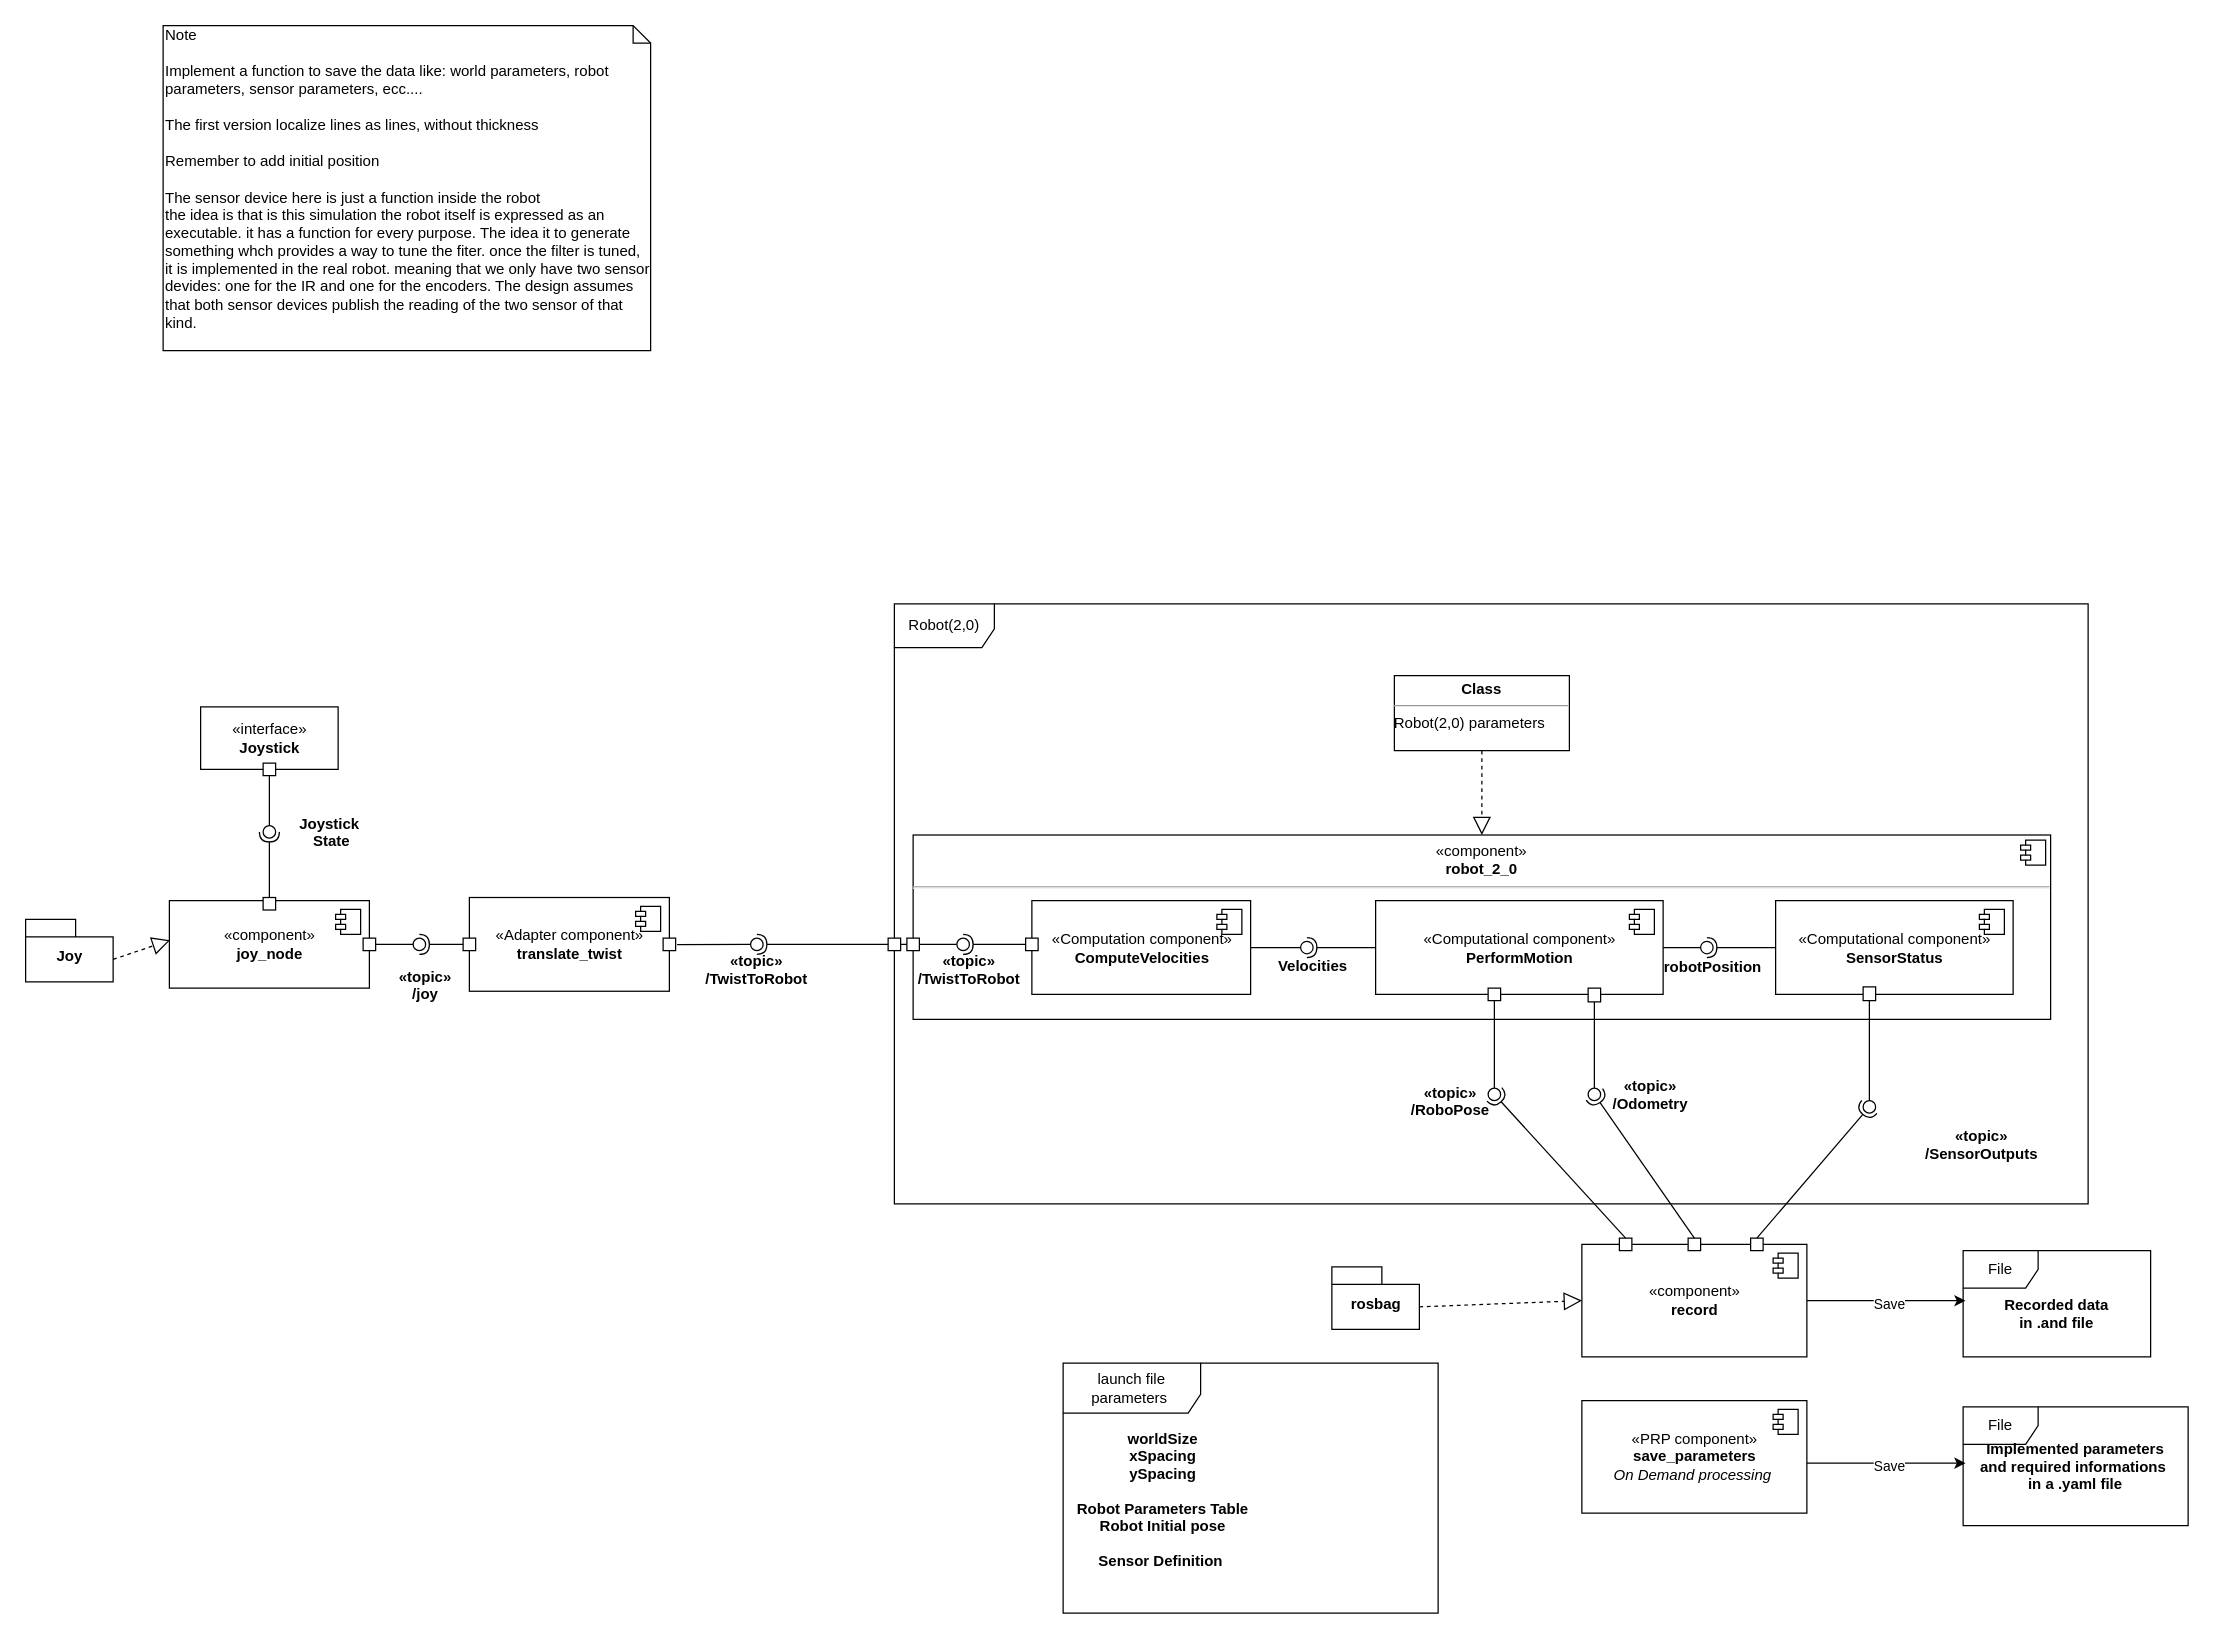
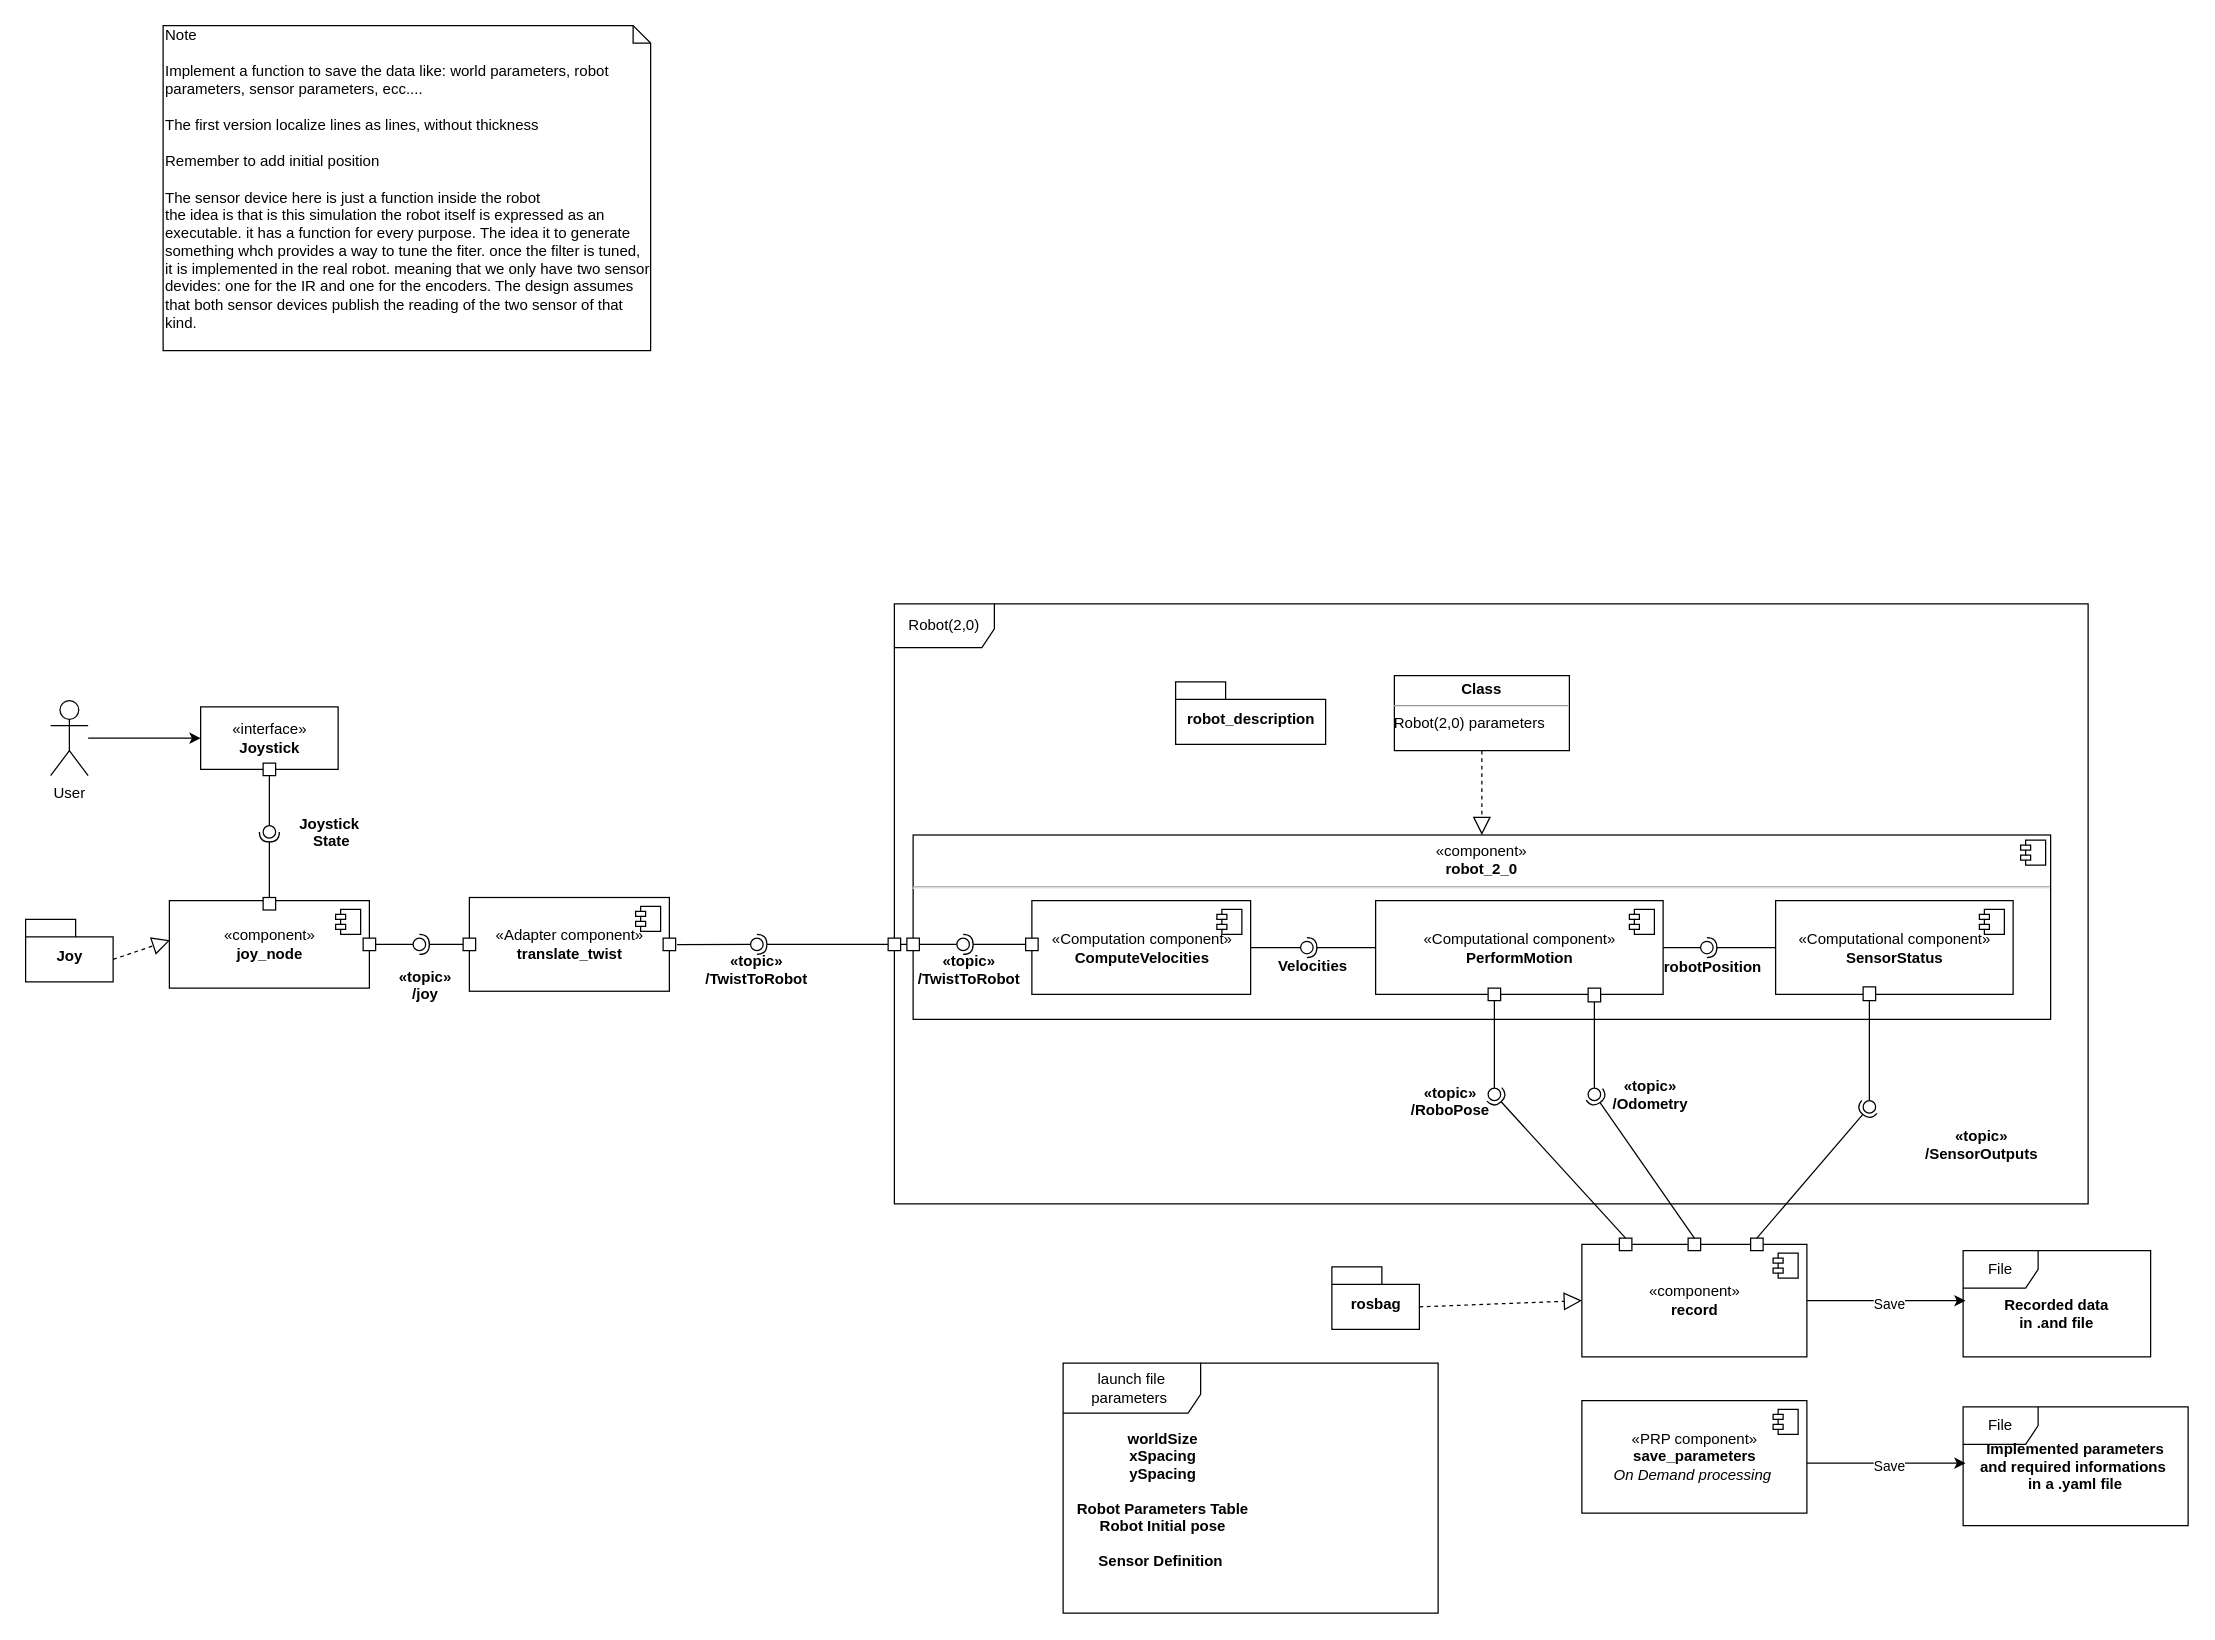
none -> (1251, 713)
none -> (69, 738)
none -> (140, 738)
